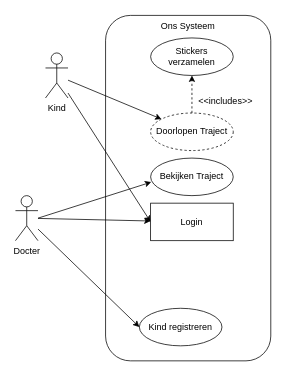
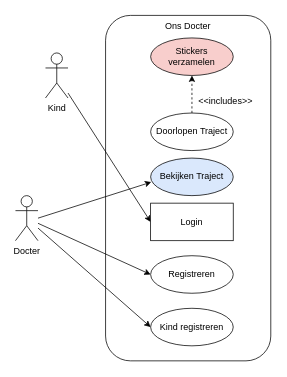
(188, 27) -> (188, 27)
(192, 57) -> (192, 57)
(112, 99) -> none
(192, 132) -> (192, 132)
(192, 177) -> (192, 177)
(85, 219) -> none
none -> (92, 248)
none -> (192, 274)
(180, 327) -> (192, 327)
